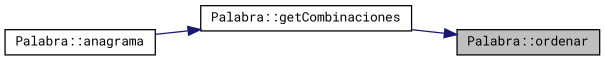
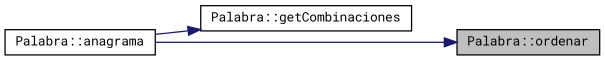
(428, 31) -> (300, 42)
